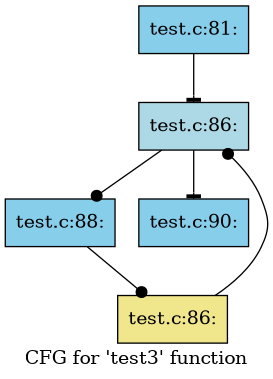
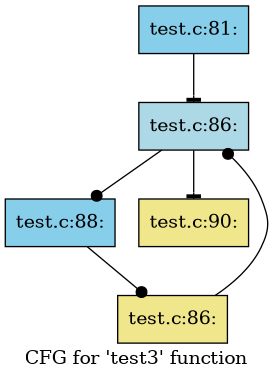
(194, 223) -> (194, 223)
